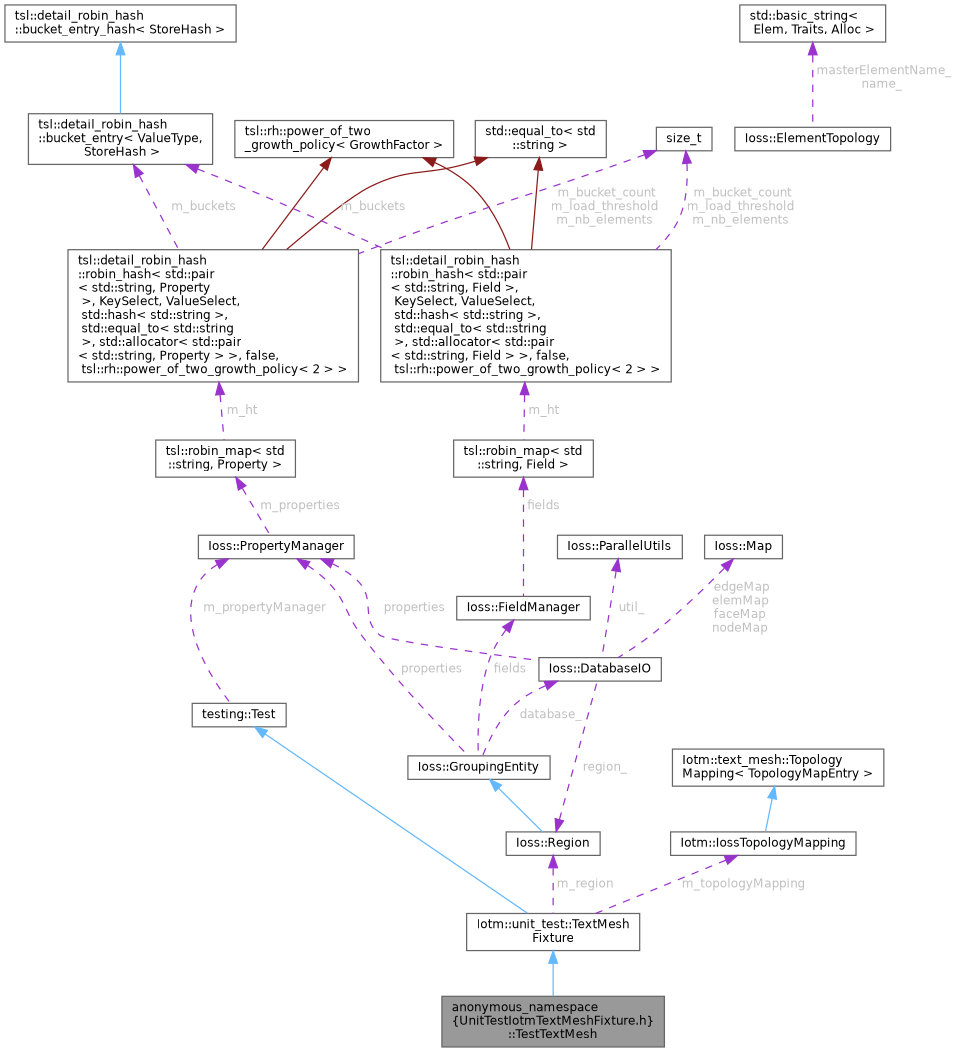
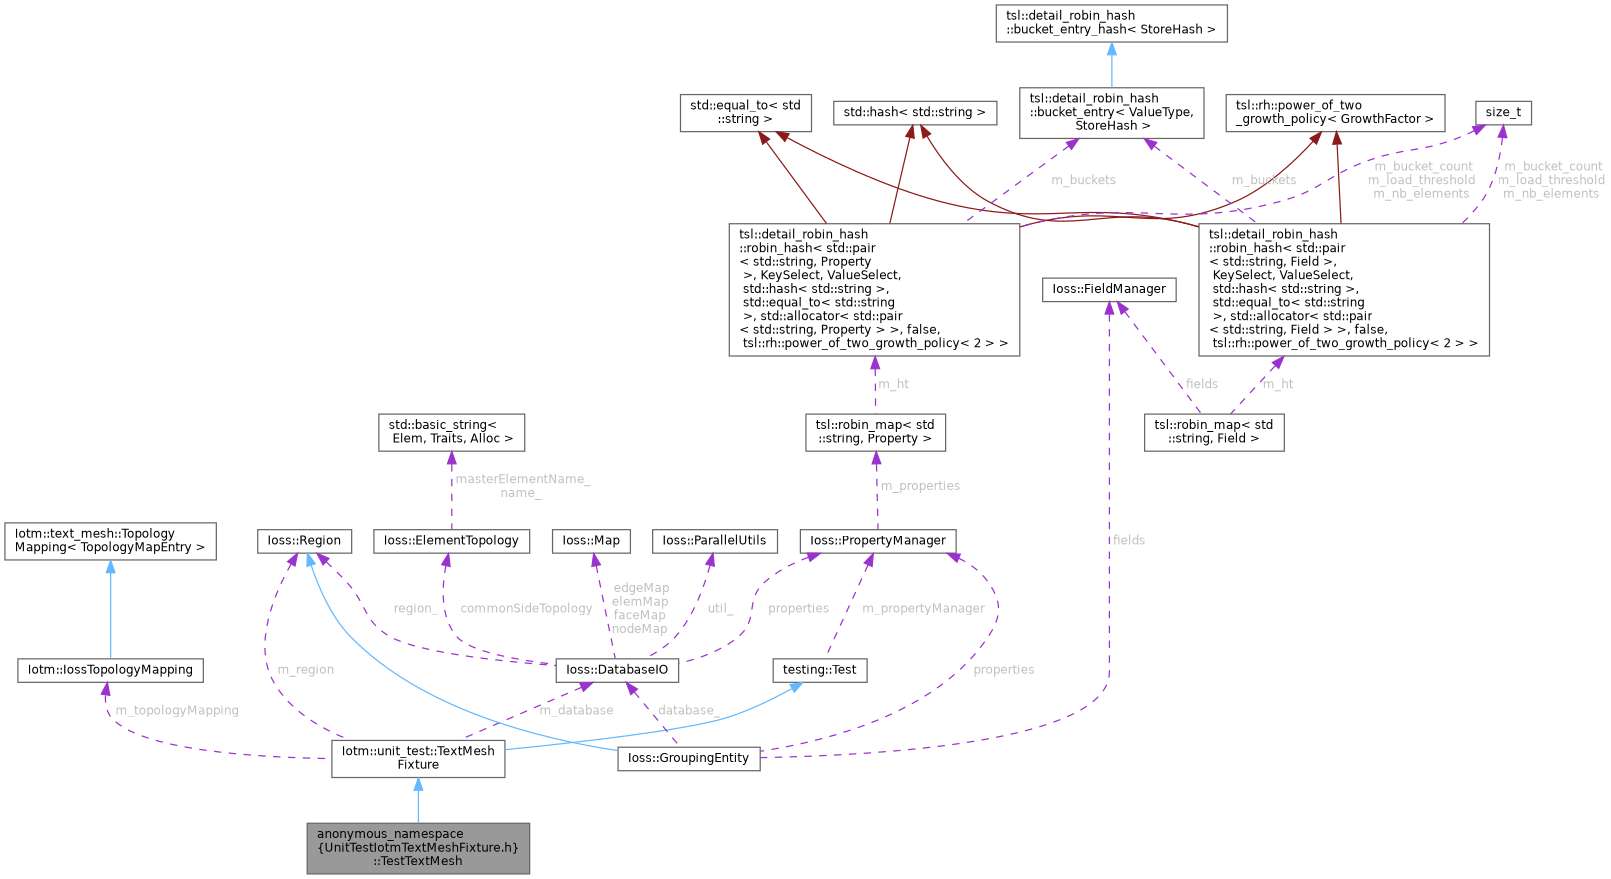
none -> (915, 113)
(523, 543) -> (1163, 363)
none -> (469, 645)
none -> (520, 714)
(521, 810) -> (437, 697)
